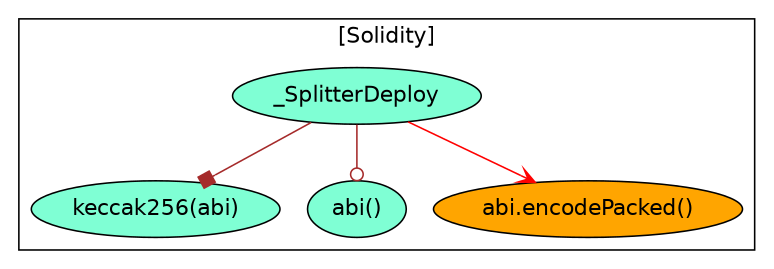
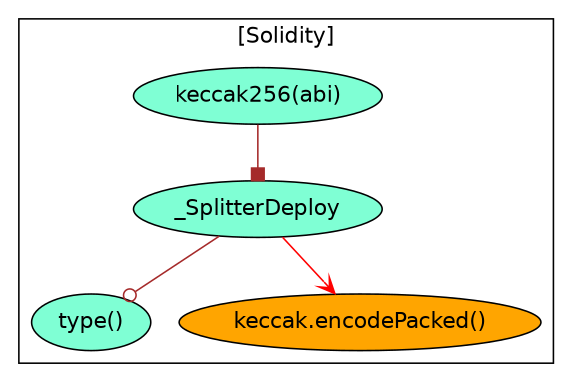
(263, 149) -> (258, 145)
(357, 209) -> (91, 322)
(588, 209) -> (360, 322)
